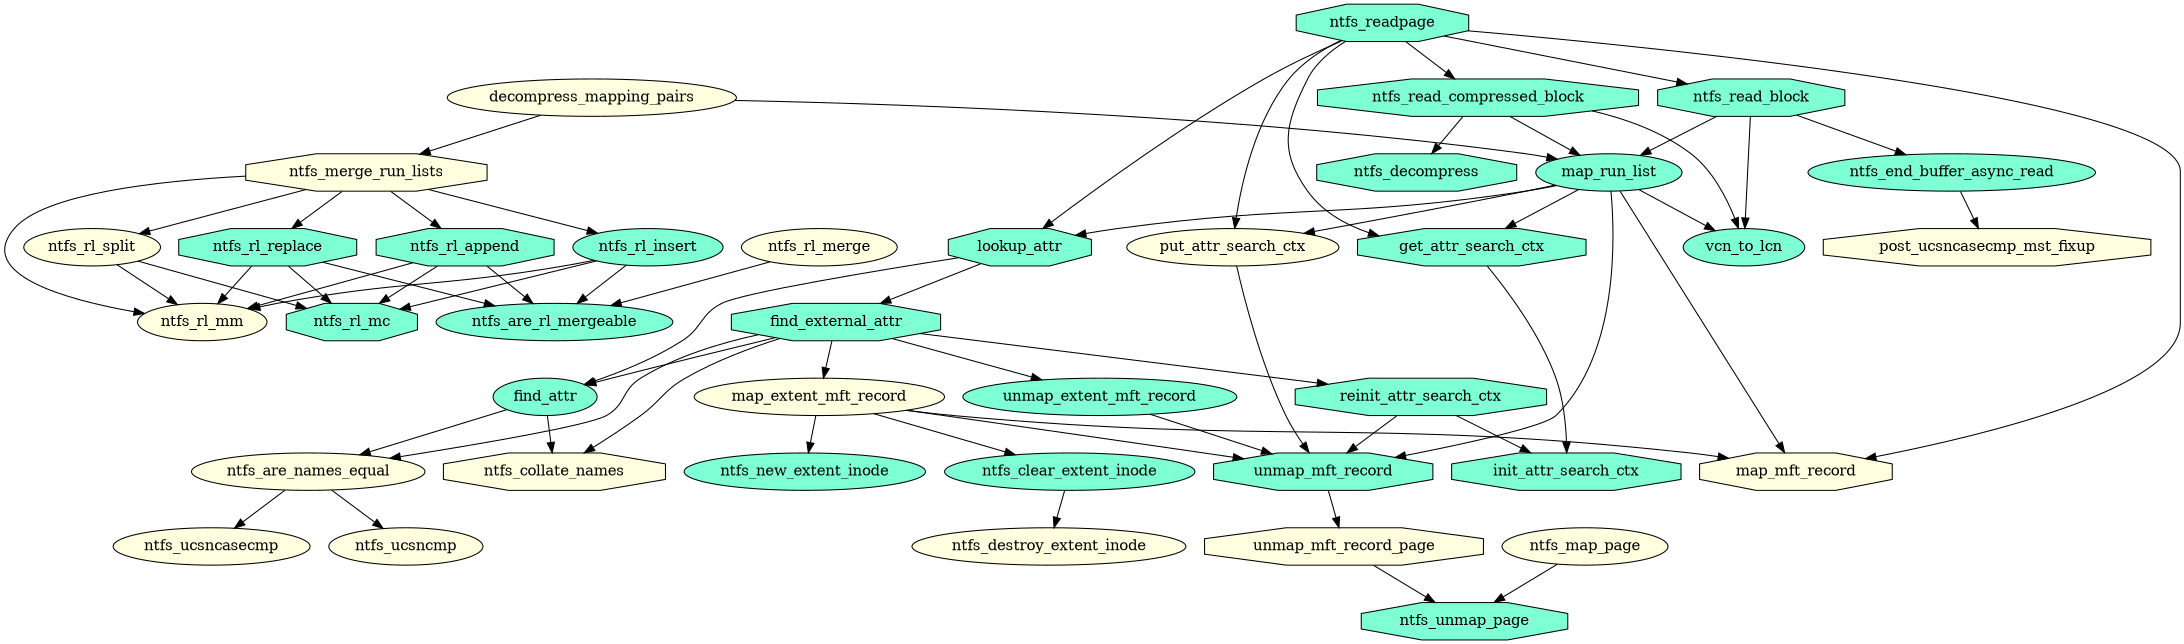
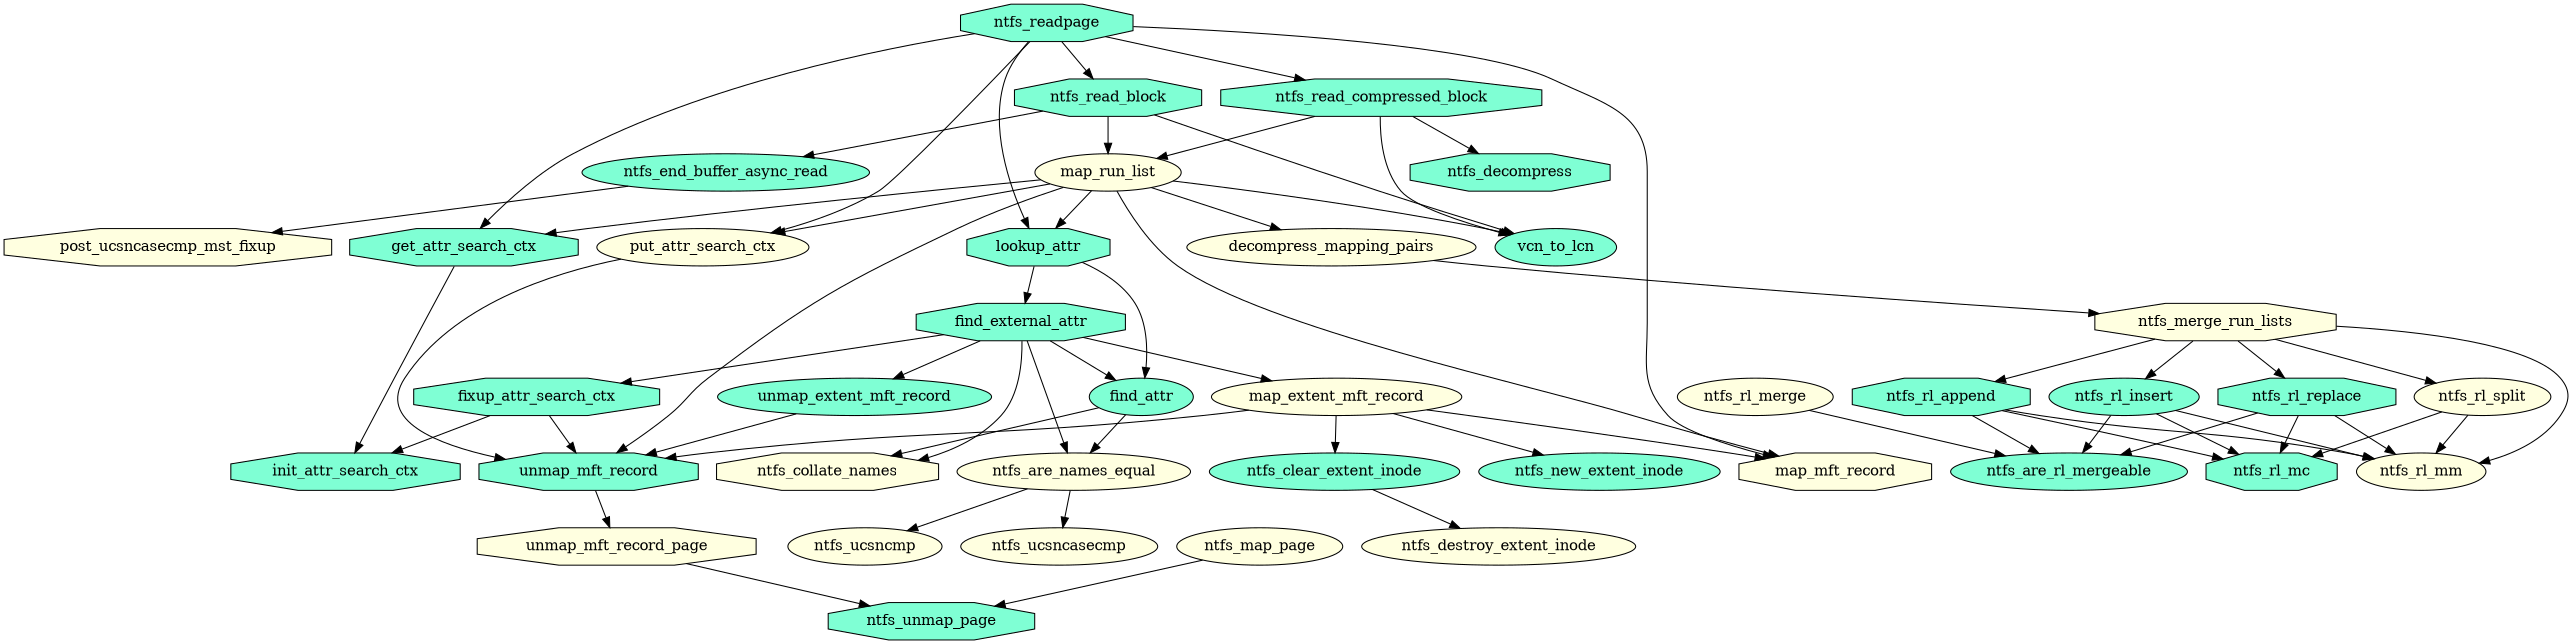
(1142, 117) -> (1211, 207)
(1609, 172) -> (1108, 172)
(1421, 397) -> (537, 397)
